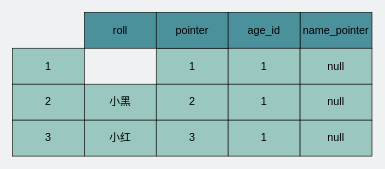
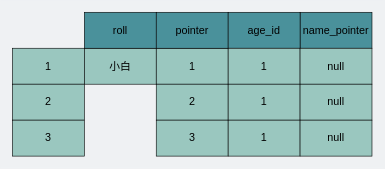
none -> (120, 66)
(120, 102) -> none
(120, 138) -> none
